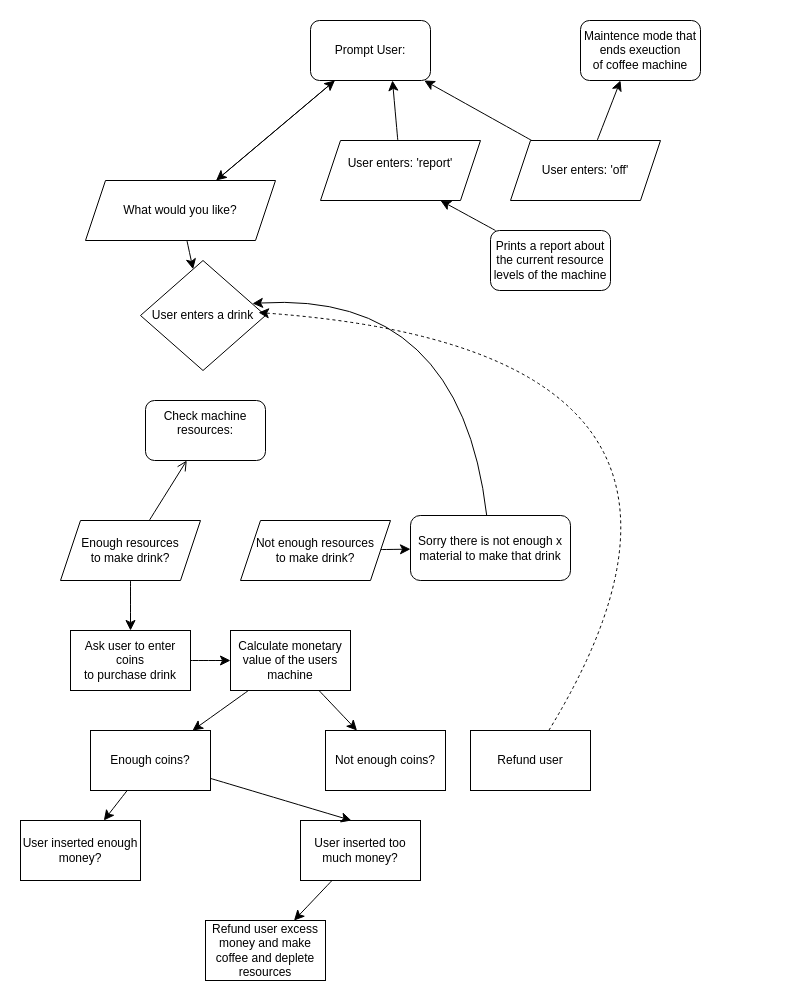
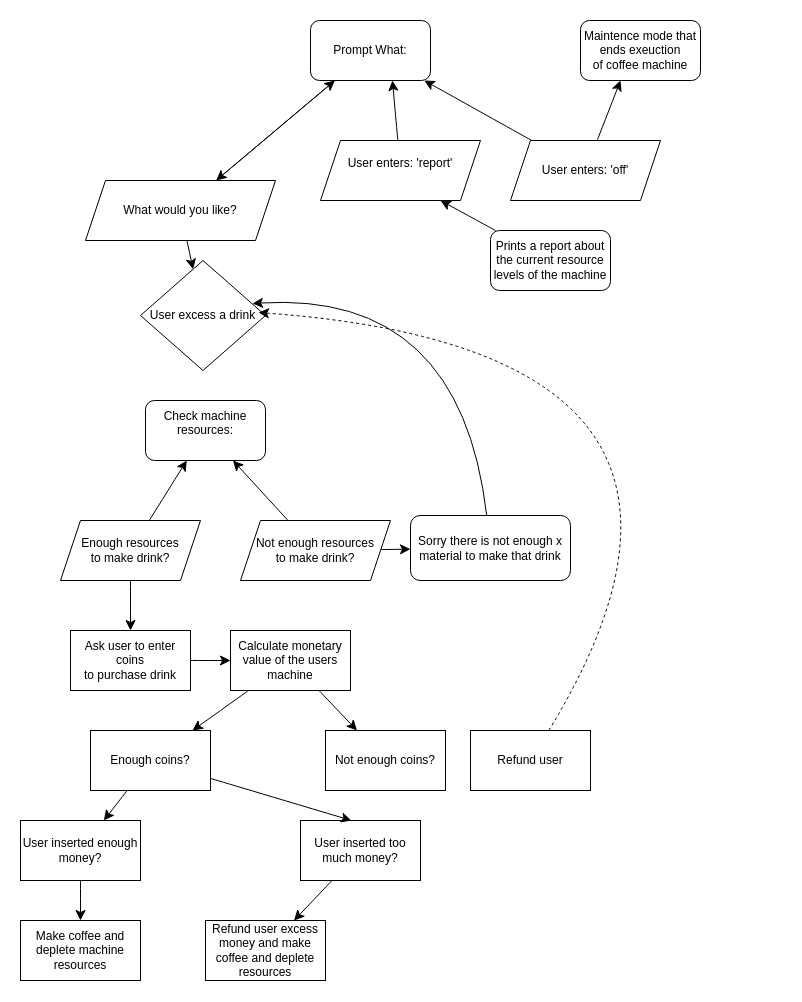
(371, 51) -> (371, 51)
(203, 316) -> (203, 316)
(183, 467) -> (181, 469)
none -> (263, 493)
none -> (81, 896)
none -> (81, 951)
